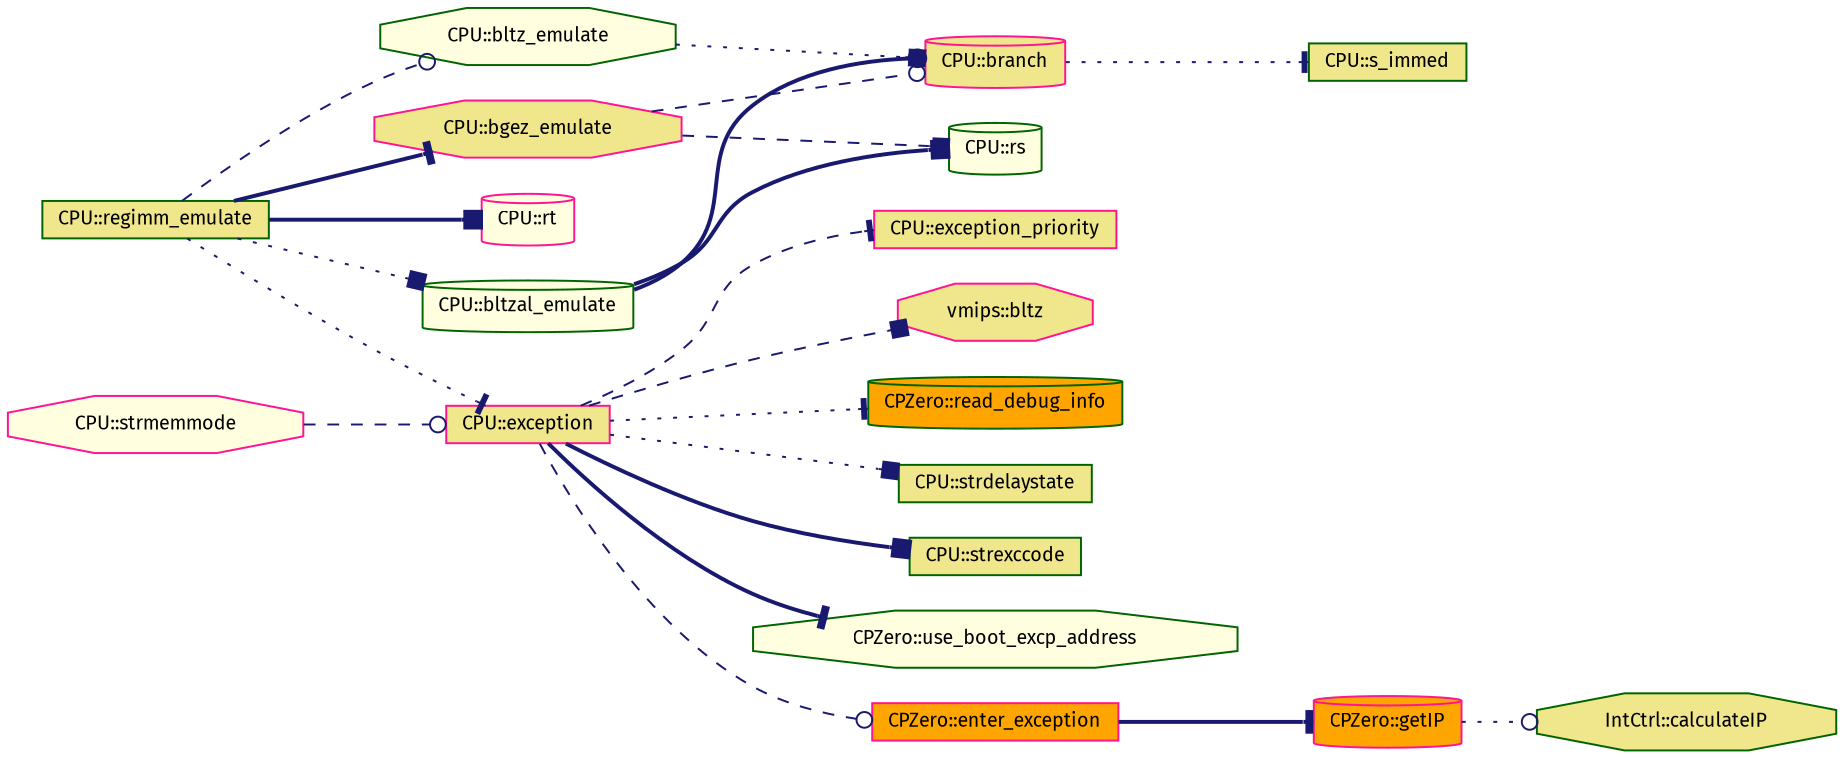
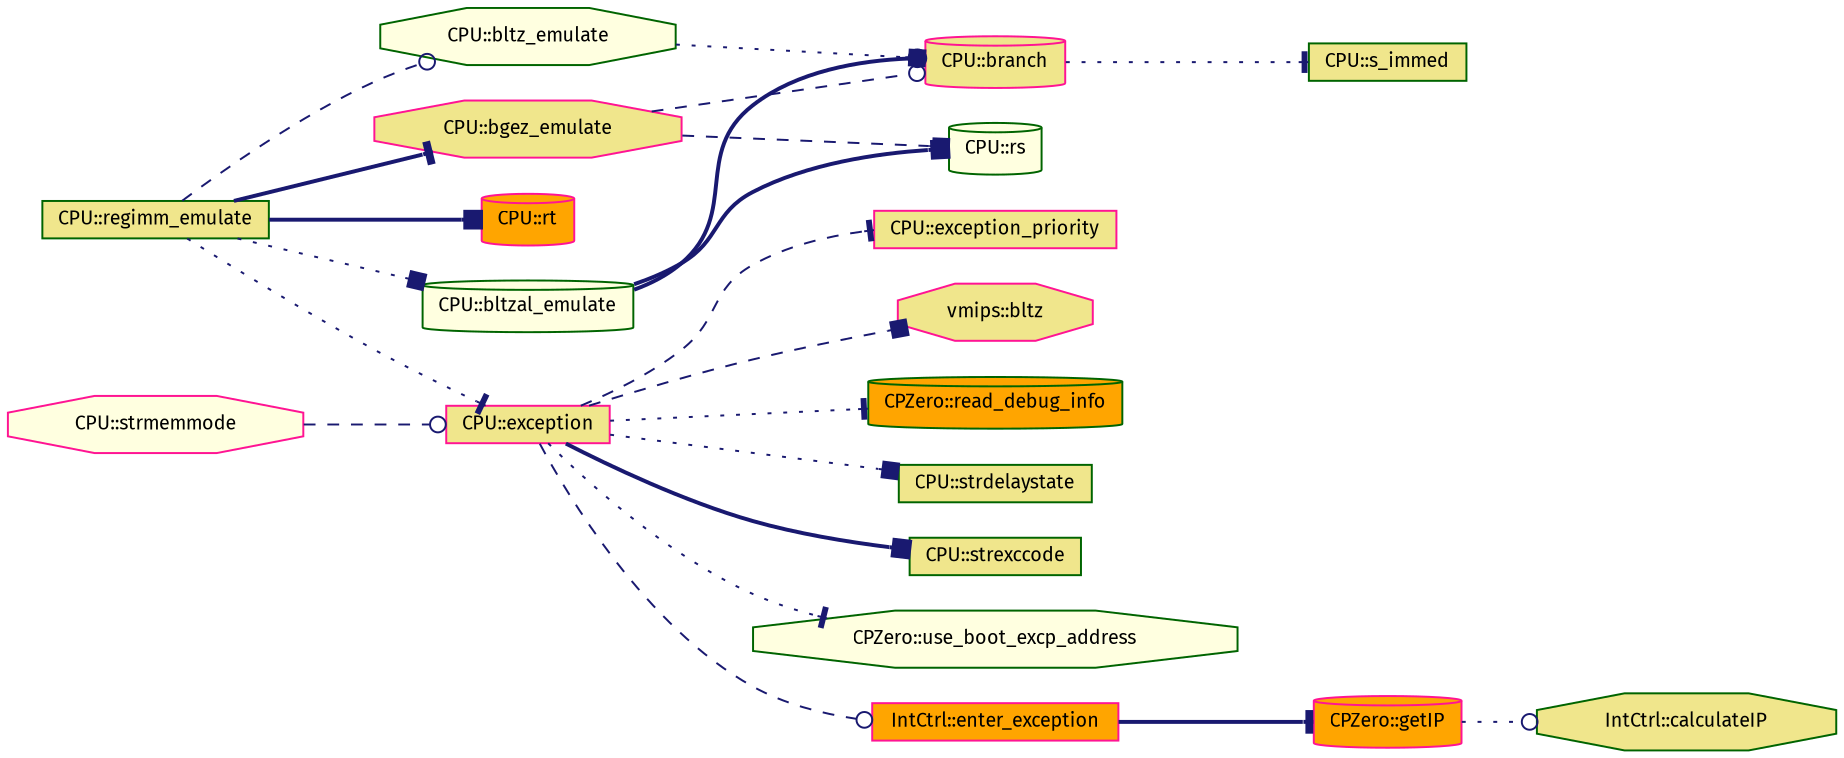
(528, 220) -> (528, 220)
(672, 547) -> (672, 547)
(995, 722) -> (995, 722)
